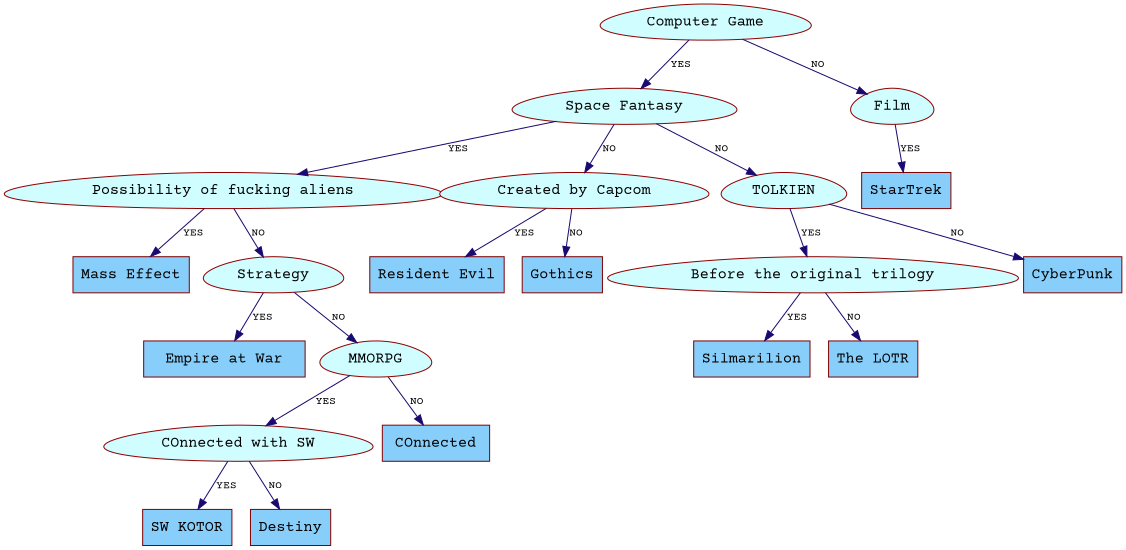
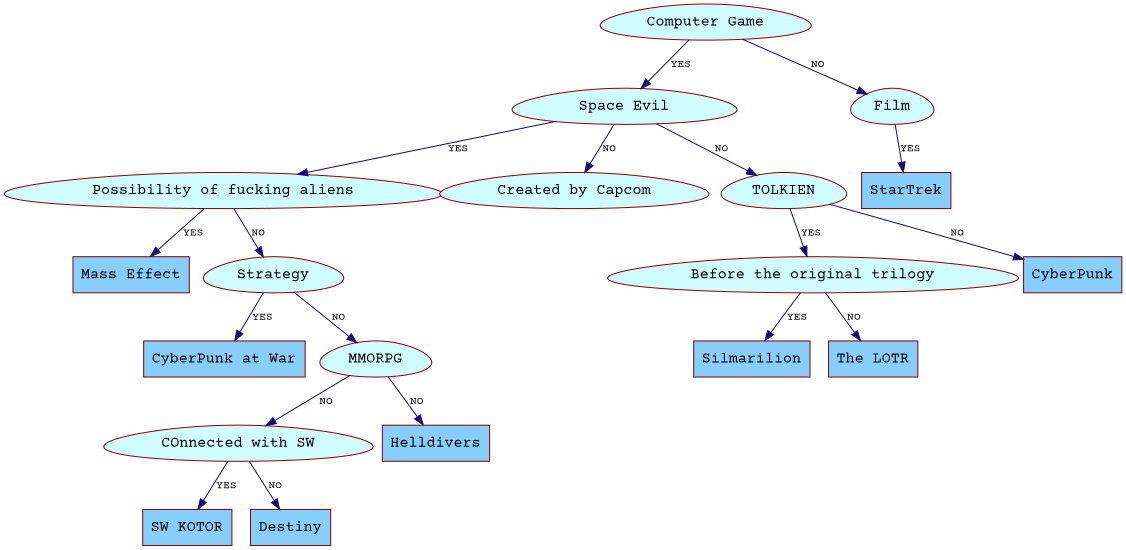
(624, 106) -> (624, 106)
(437, 275) -> none
(562, 275) -> none
(224, 359) -> (224, 359)
(326, 401) -> (326, 401)
(436, 443) -> (436, 443)
